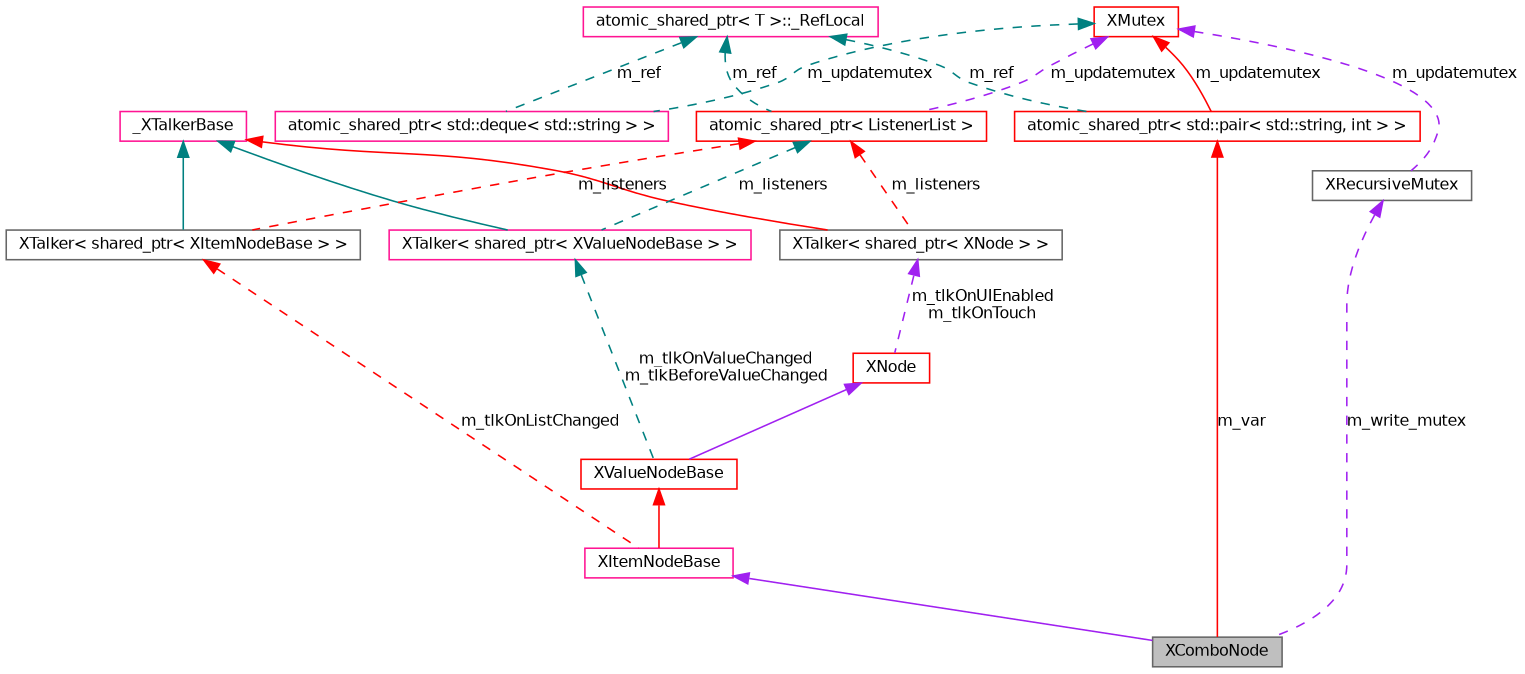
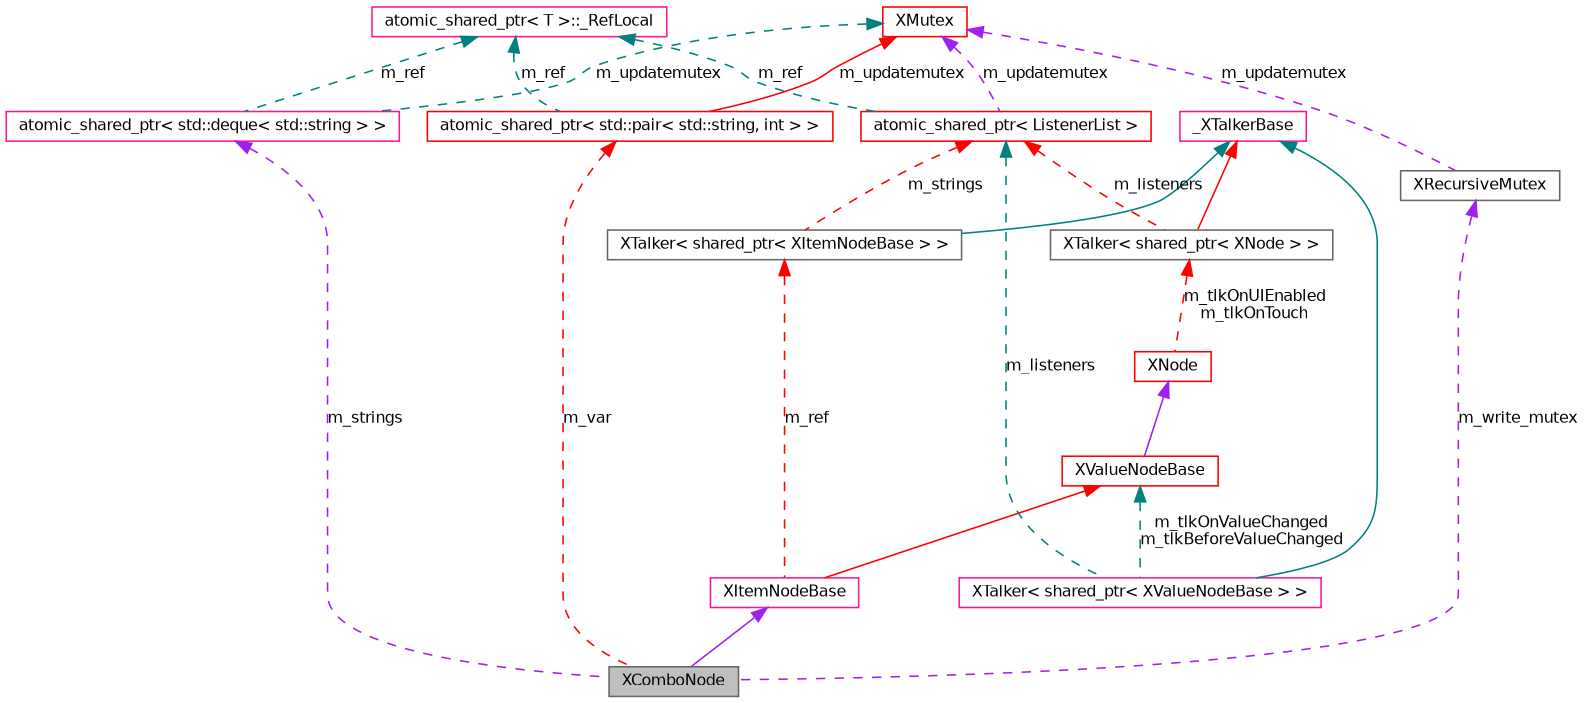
(623, 186) -> (946, 186)
(904, 314) -> (1181, 314)
(617, 367) -> (1140, 540)
(1217, 397) -> (563, 421)
(540, 422) -> (807, 419)
none -> (328, 507)
